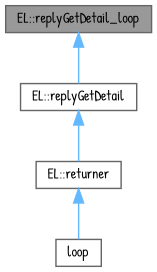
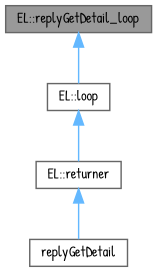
(79, 97) -> (79, 97)
(79, 253) -> (79, 253)
